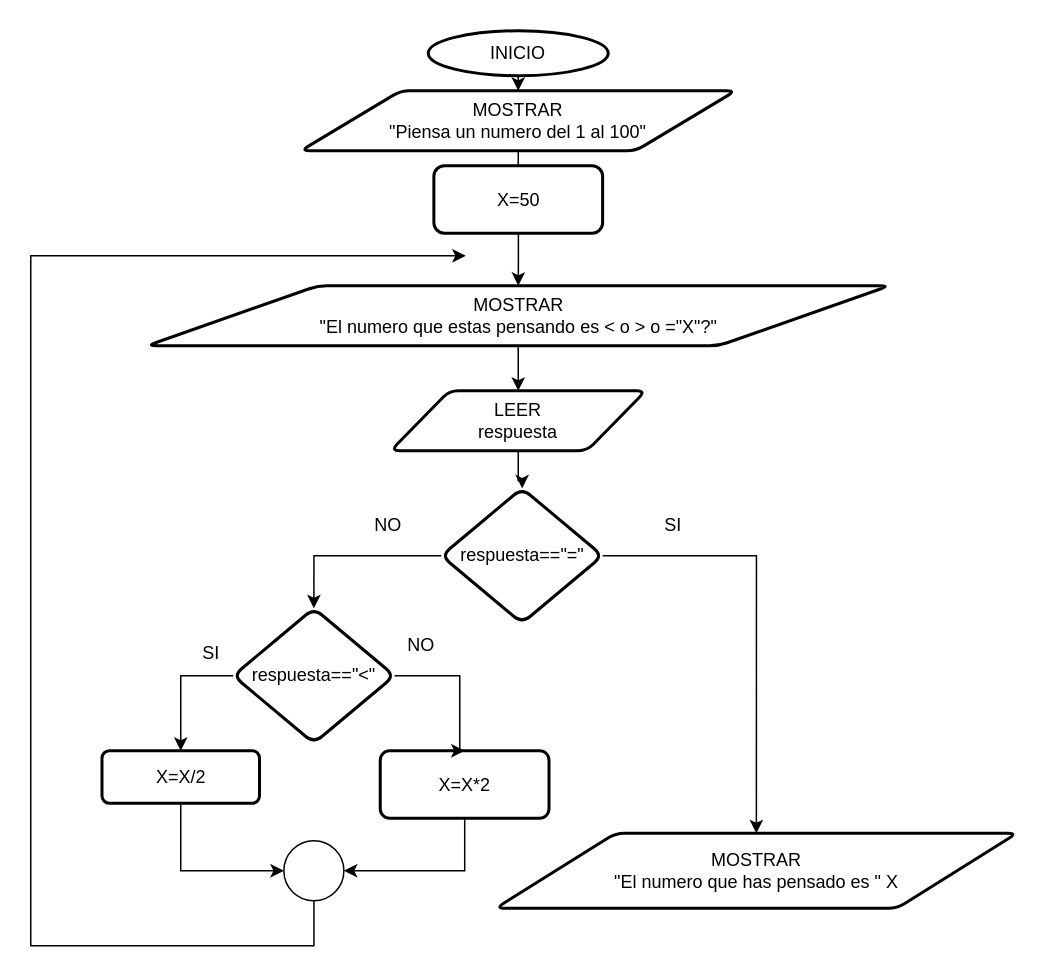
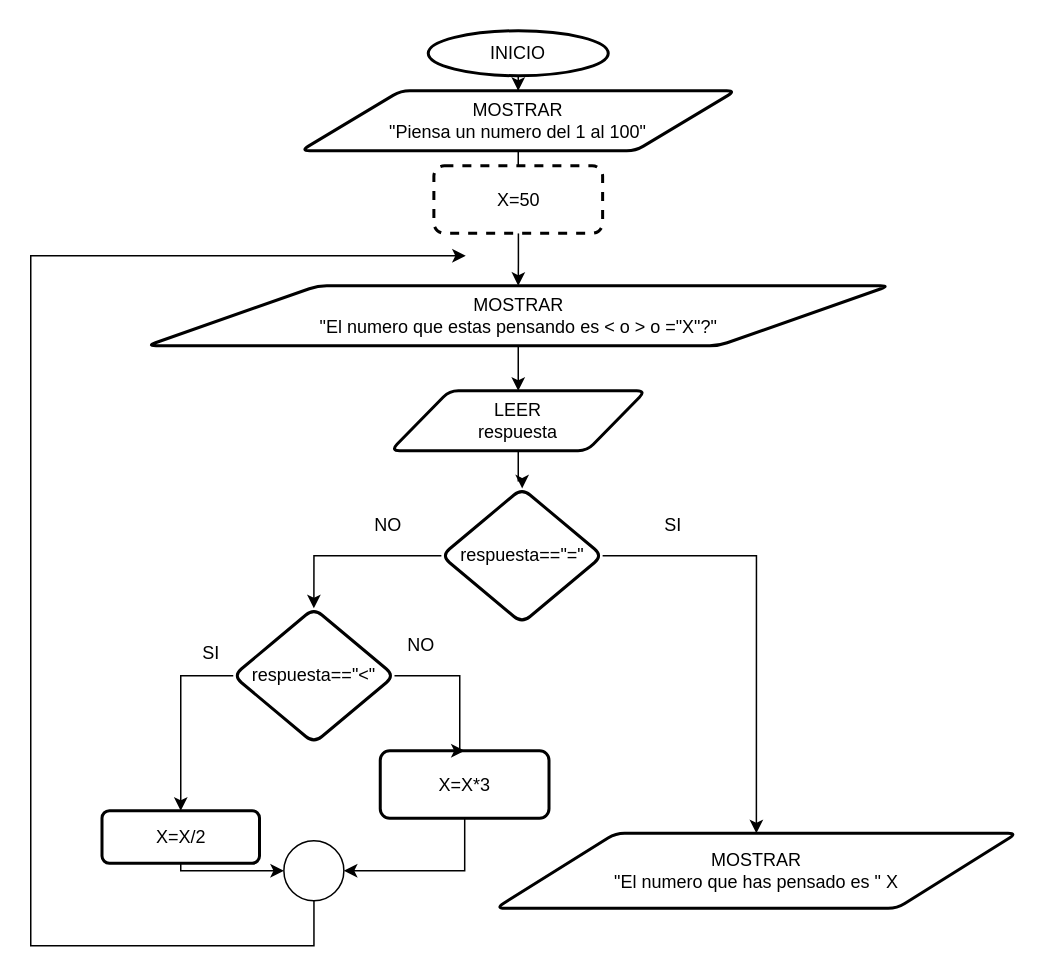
(518, 200) -> (518, 200)
(181, 777) -> (181, 837)
(465, 785) -> (465, 785)
